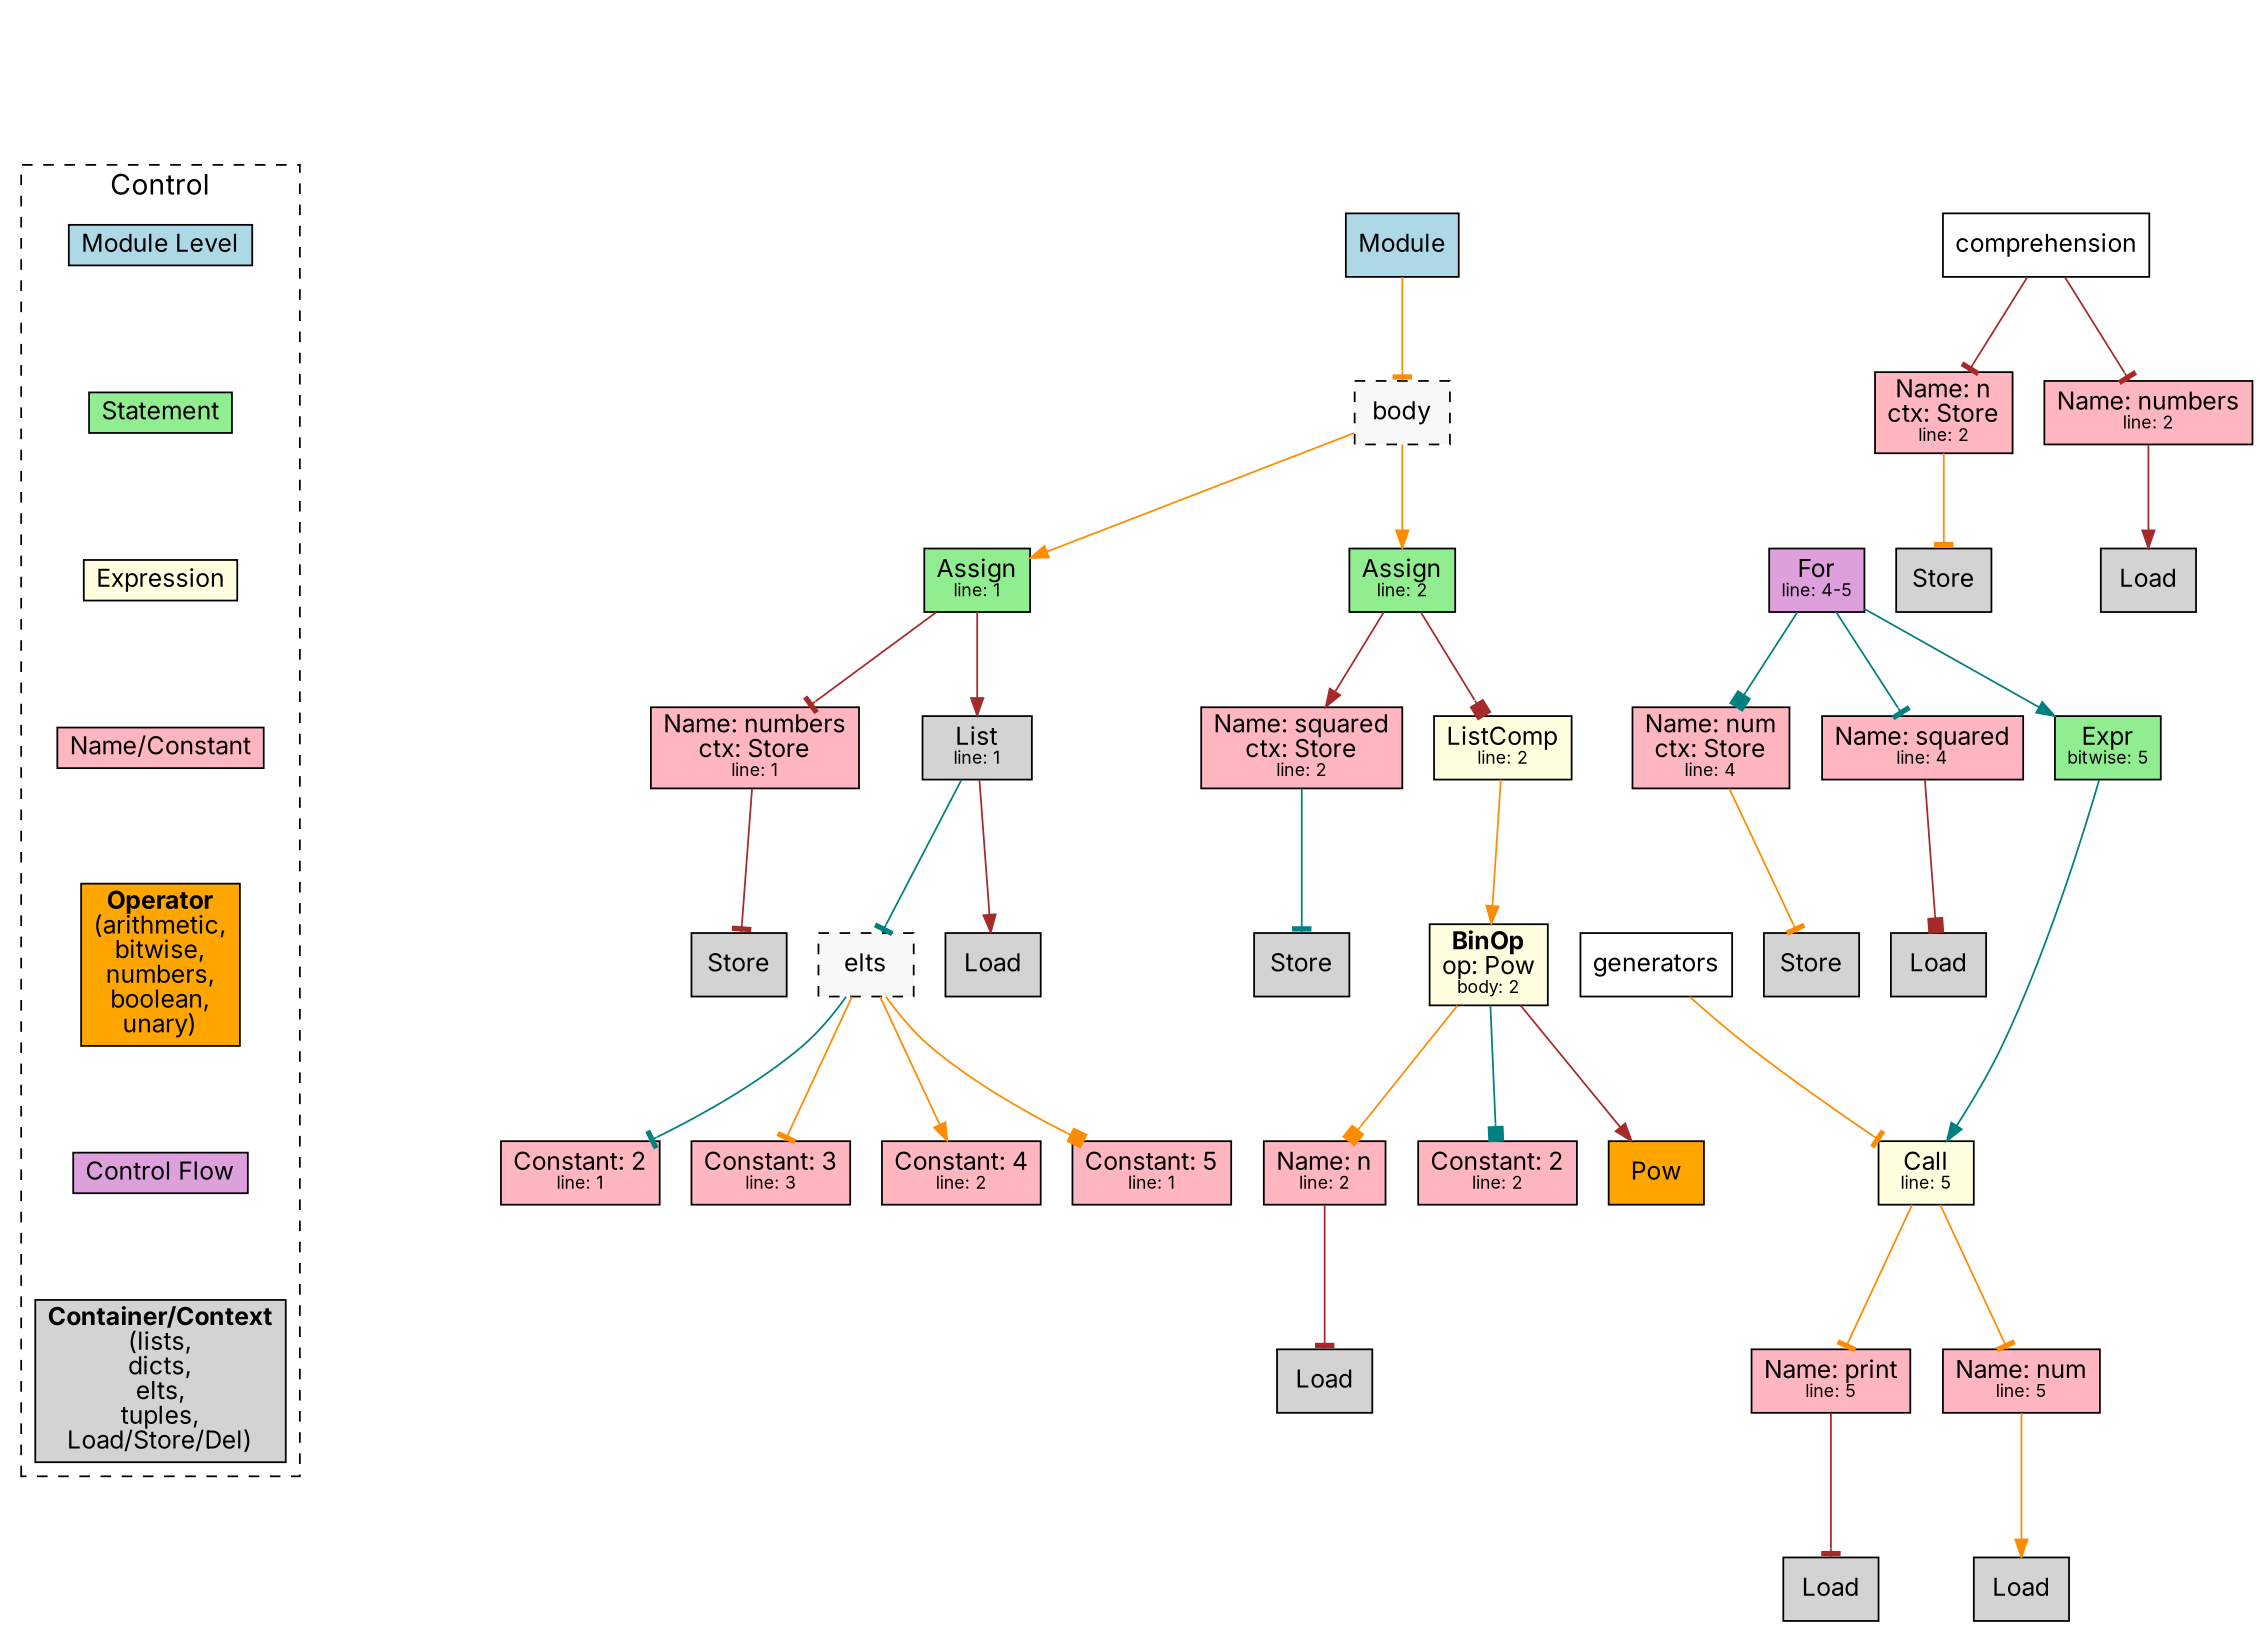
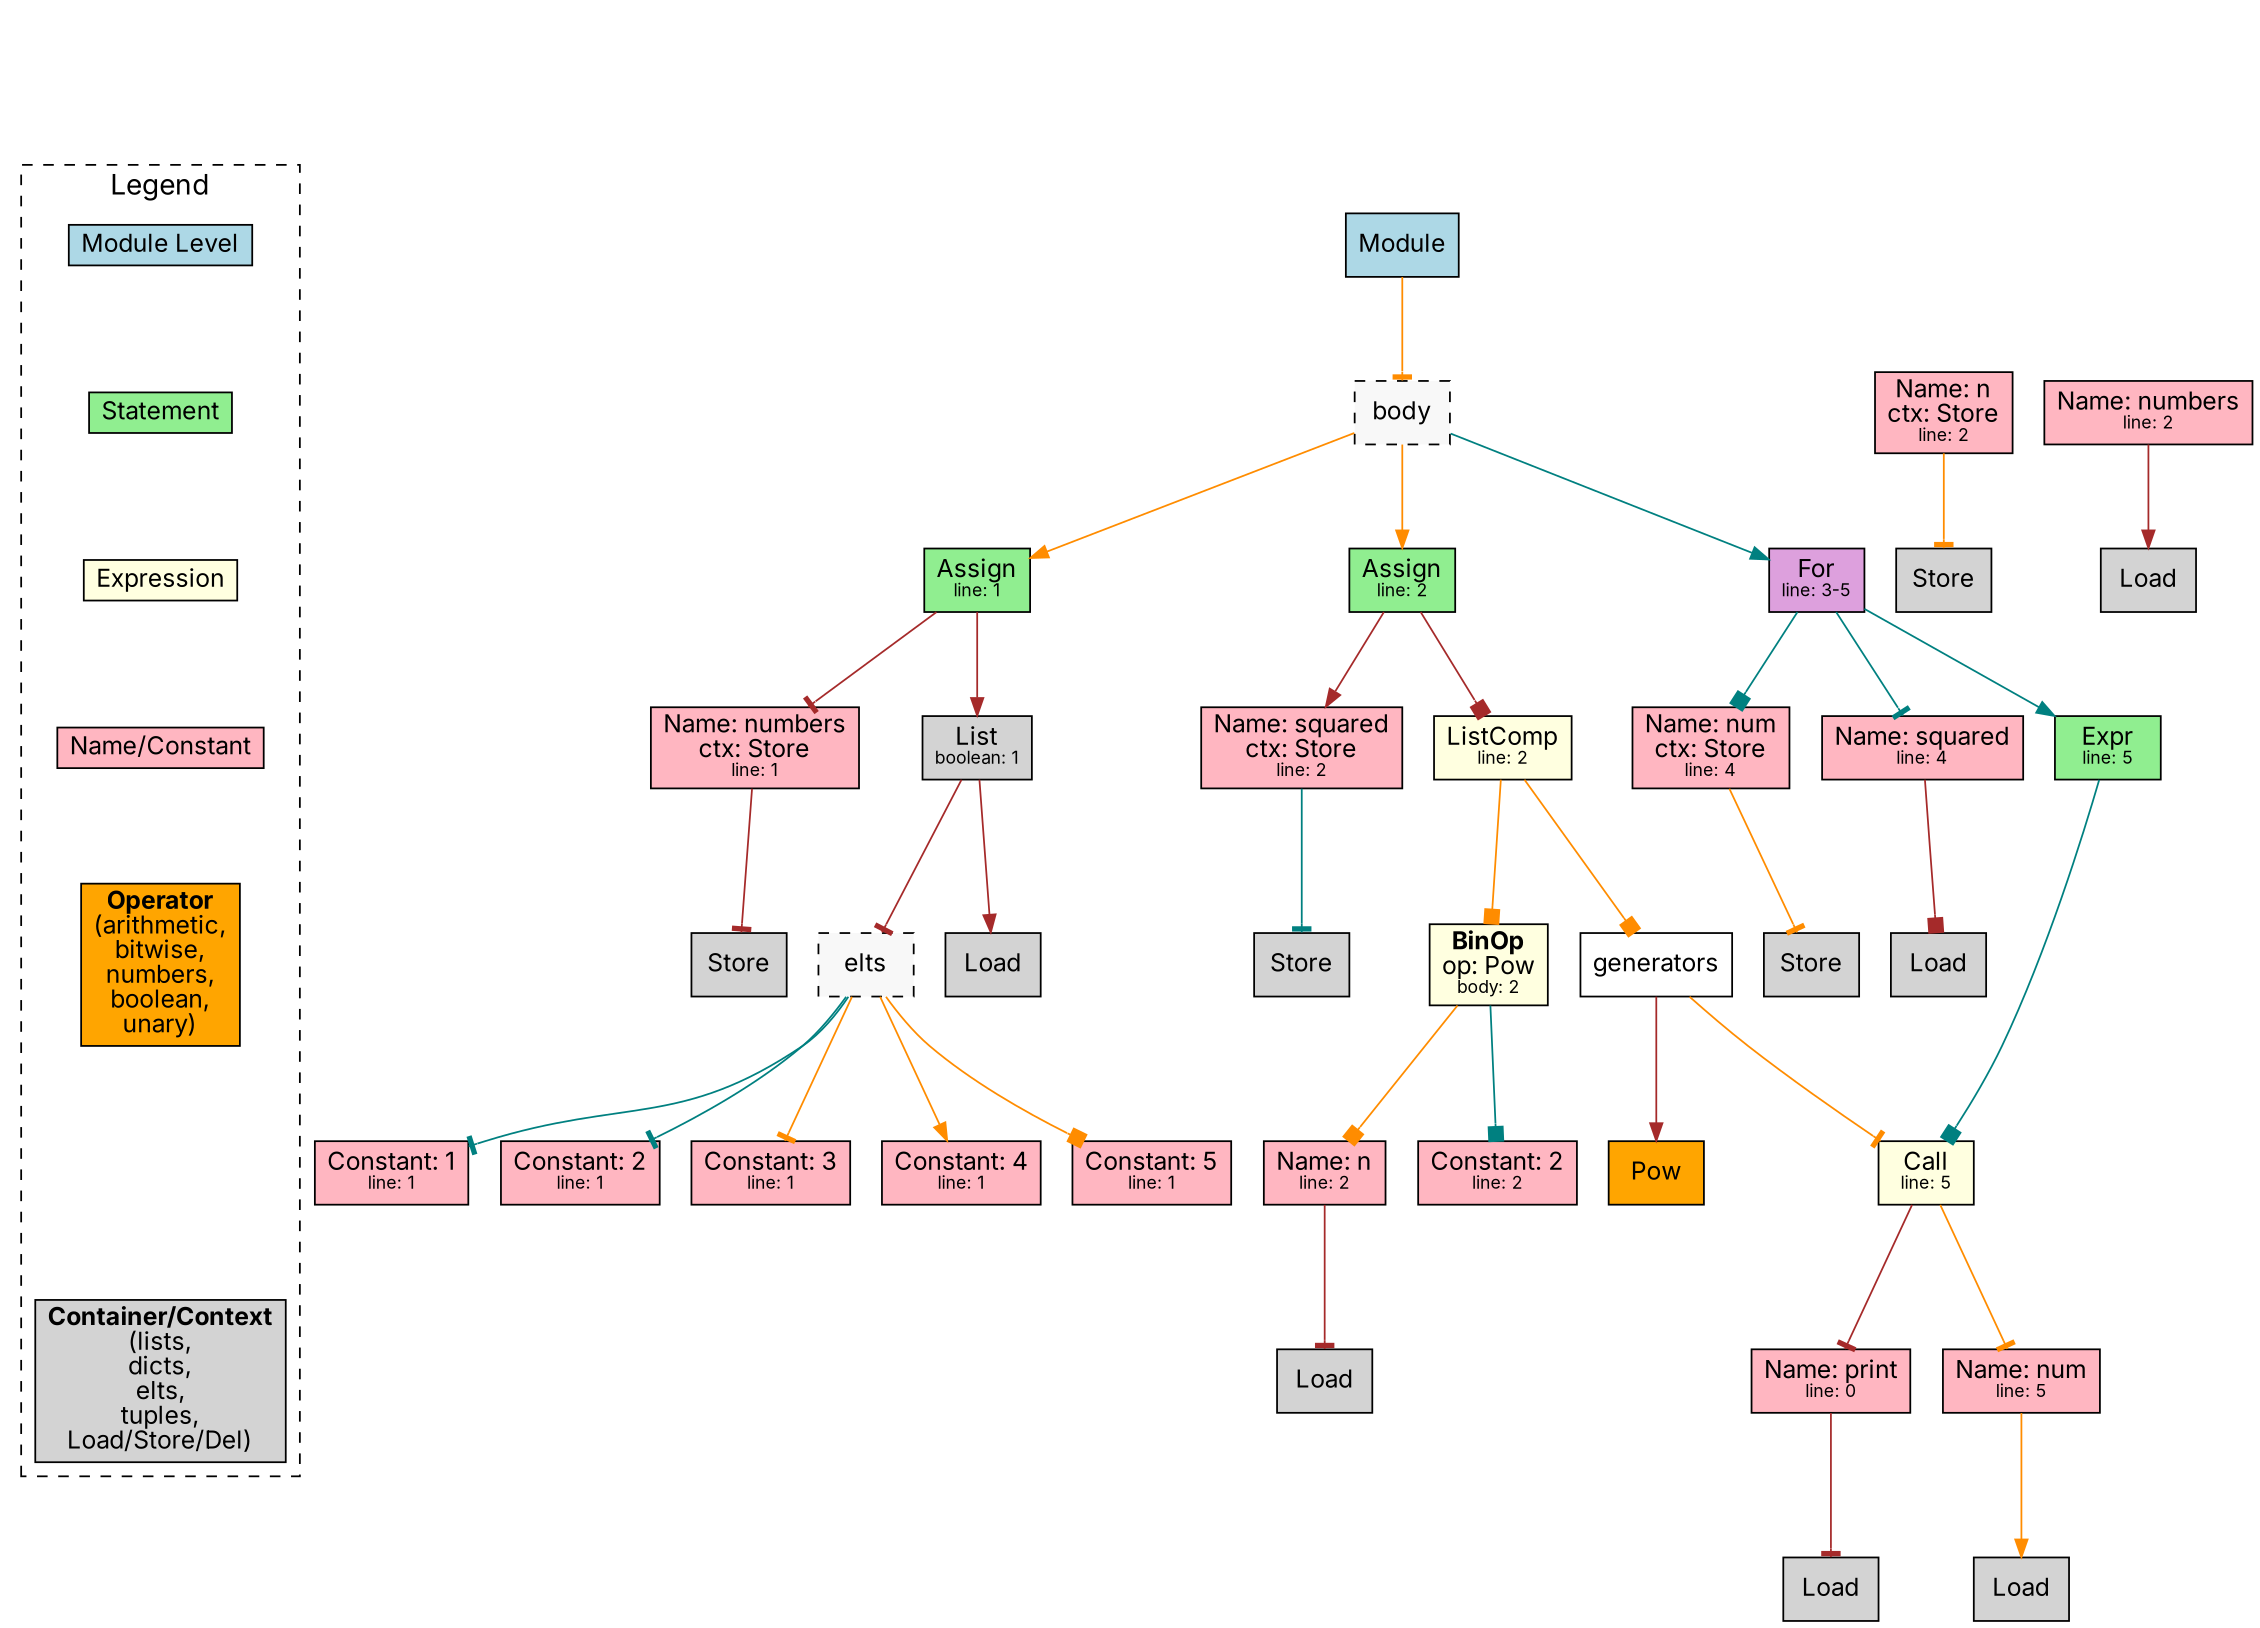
(161, 188) -> (161, 188)
(2046, 245) -> none
none -> (1601, 493)
(1817, 591) -> (1817, 591)
(977, 758) -> (977, 758)
(2108, 758) -> (2108, 758)
(1497, 843) -> (1497, 843)
none -> (1574, 849)
(924, 852) -> (924, 852)
(2039, 958) -> (2039, 958)
(1570, 1066) -> (1656, 1060)
(161, 1173) -> none
none -> (392, 1173)
(771, 1184) -> (771, 1184)
(961, 1184) -> (961, 1184)
(1880, 1273) -> (1880, 1273)
(1831, 1392) -> (1831, 1392)
